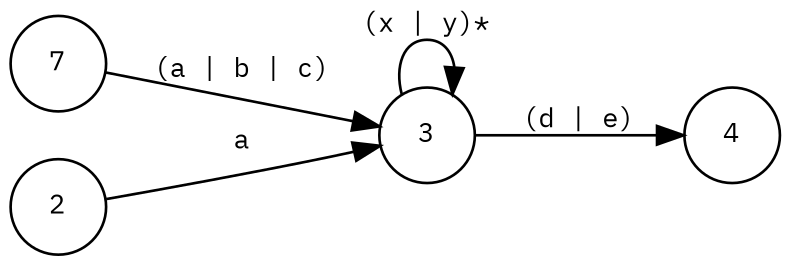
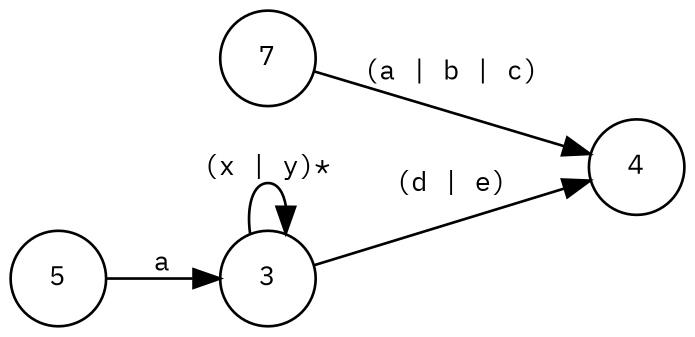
(230, 97) -> (439, 109)
(58, 207) -> (58, 279)
